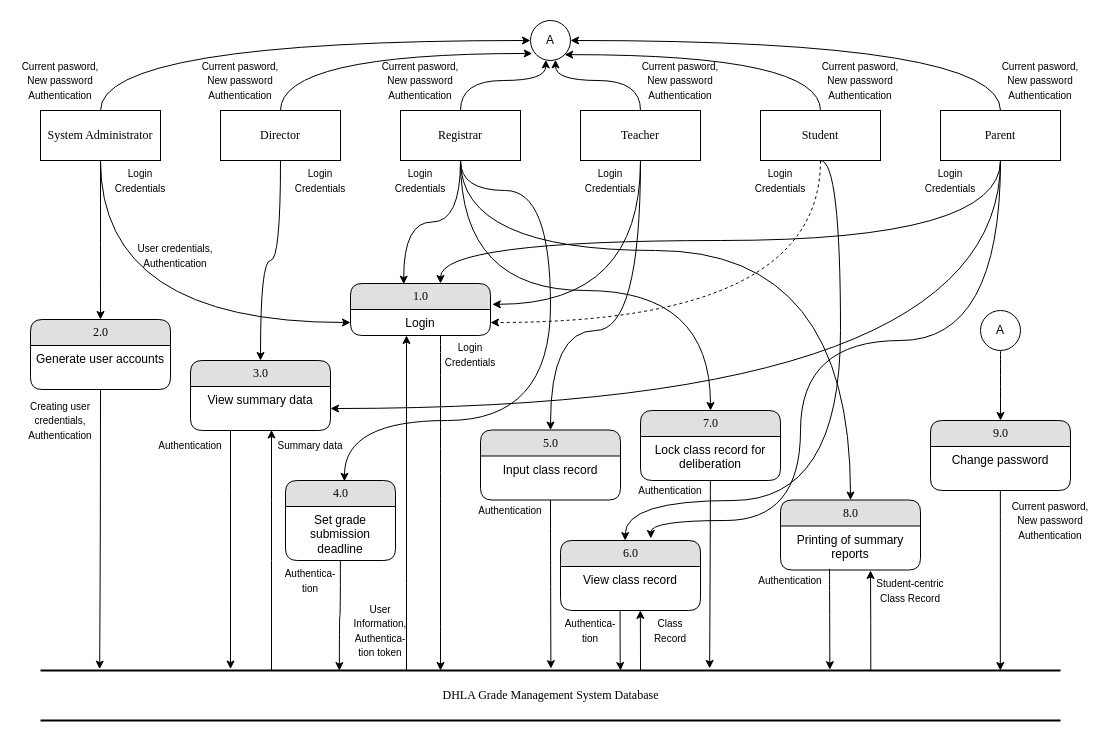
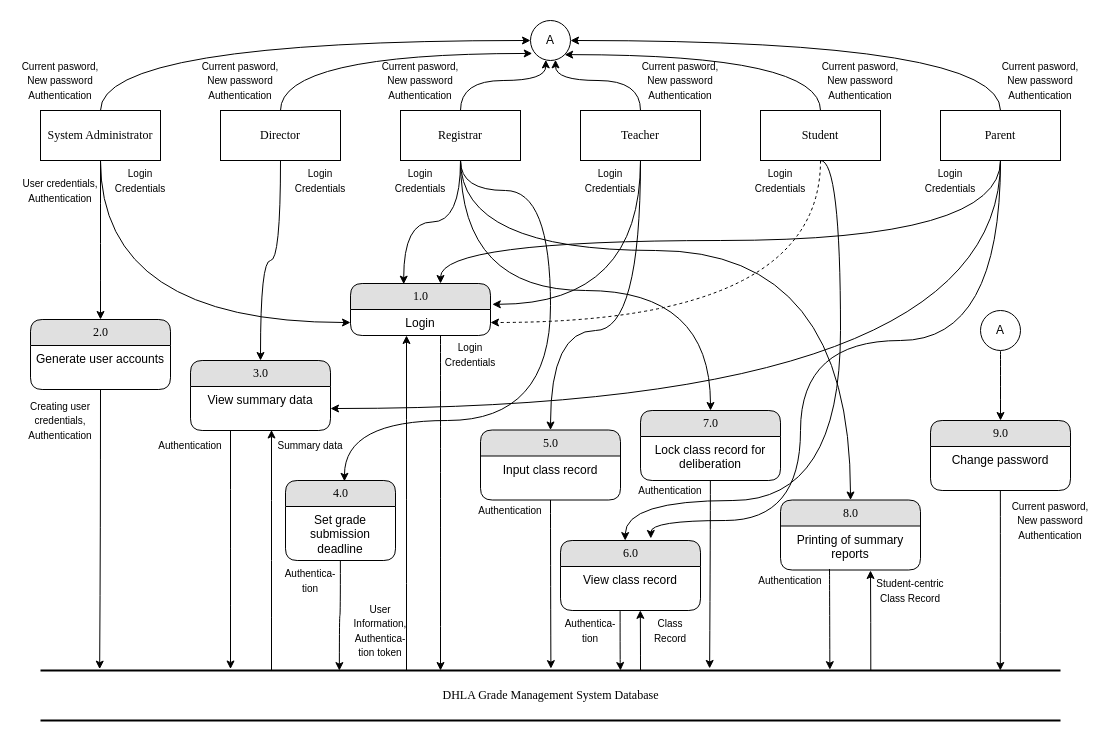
(176, 256) -> (61, 191)
